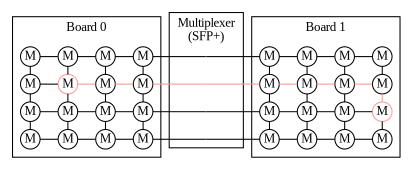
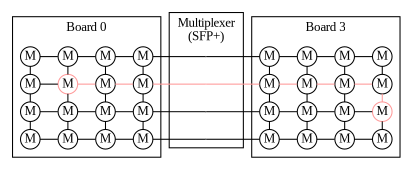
(326, 28) -> (326, 28)
